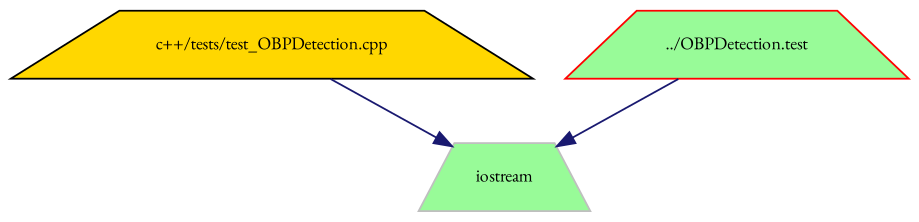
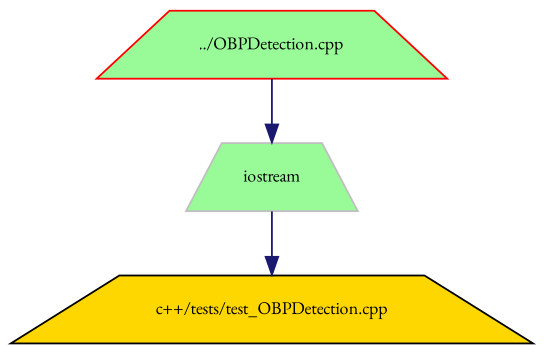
(737, 45) -> (272, 45)
(383, 108) -> (272, 234)
